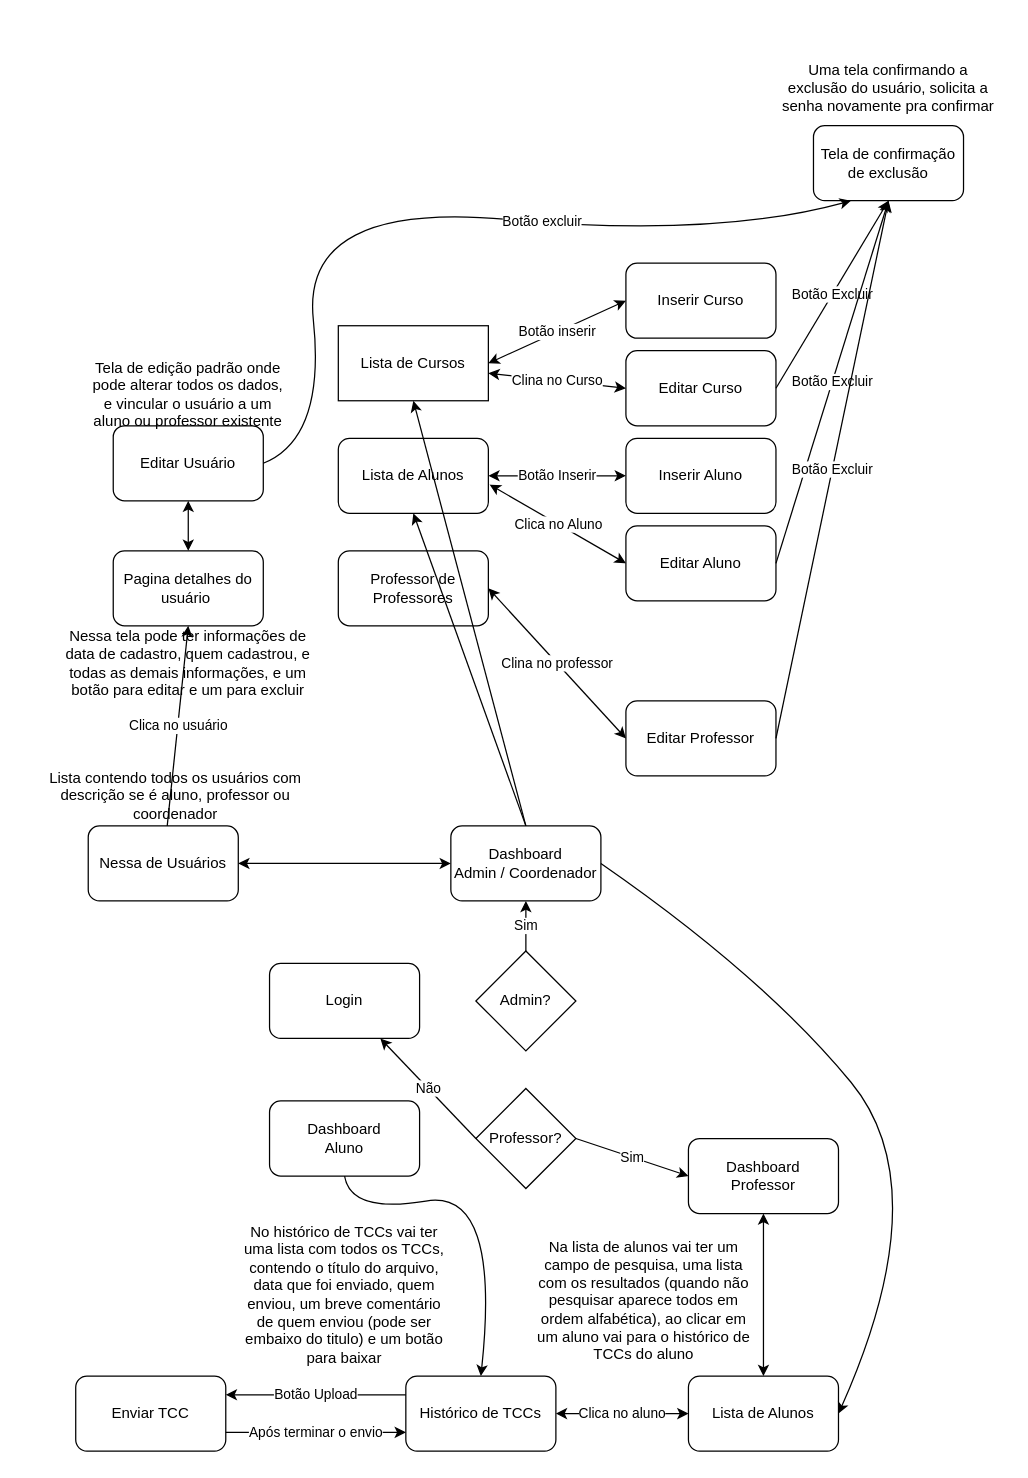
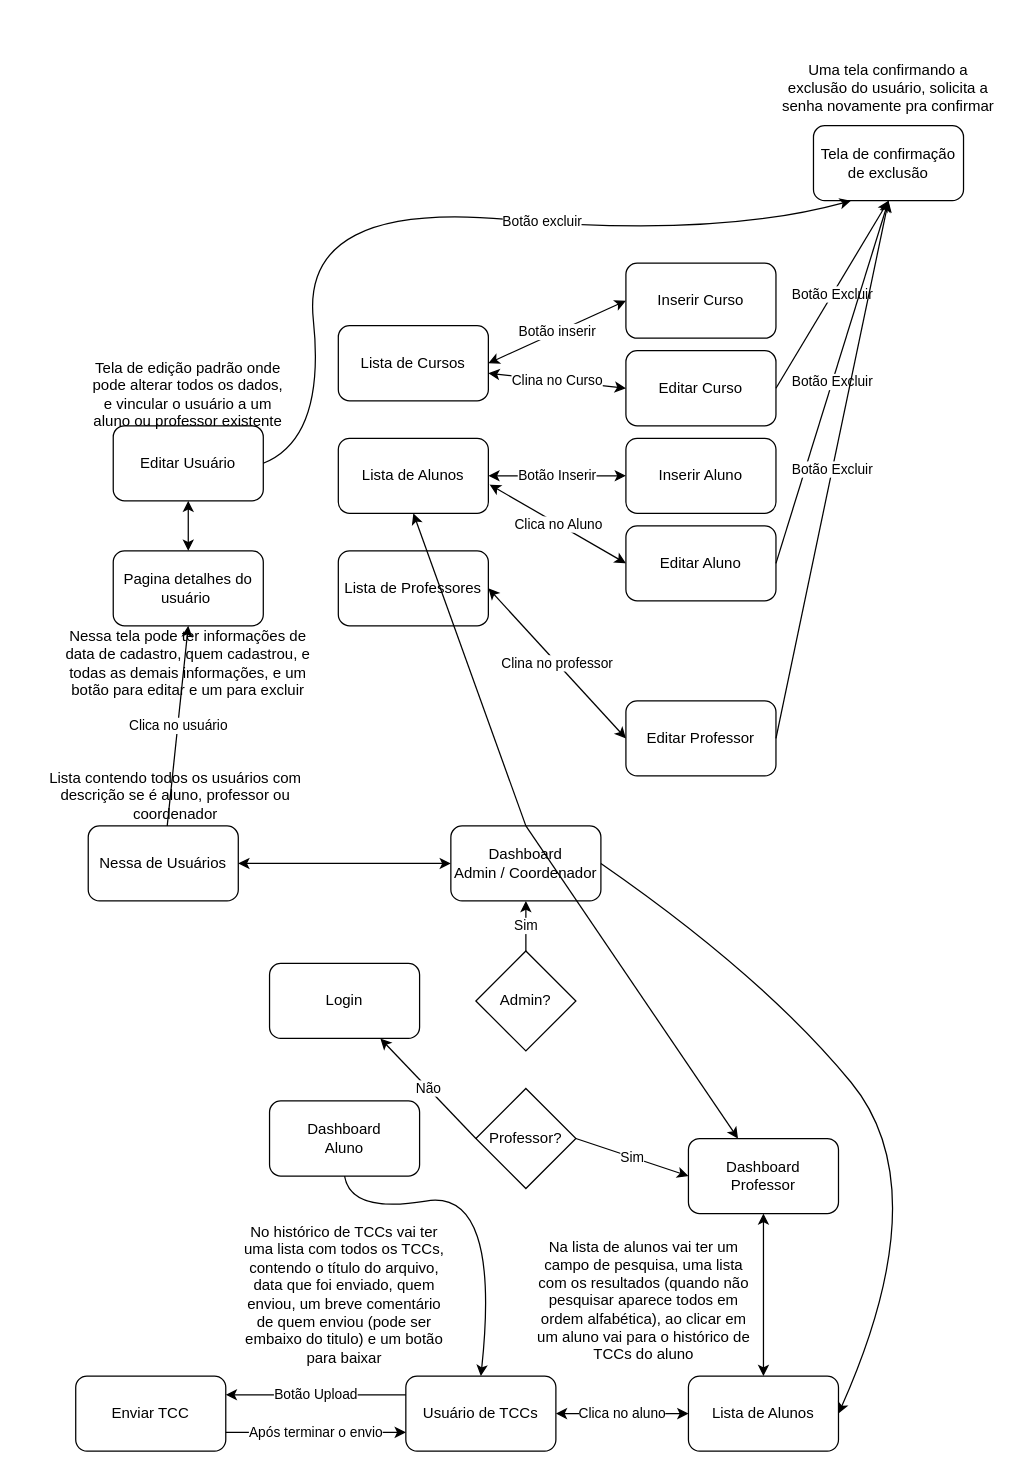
(413, 363) -> (413, 363)
(413, 588) -> (413, 588)
(469, 612) -> (629, 978)
(481, 1413) -> (481, 1413)
